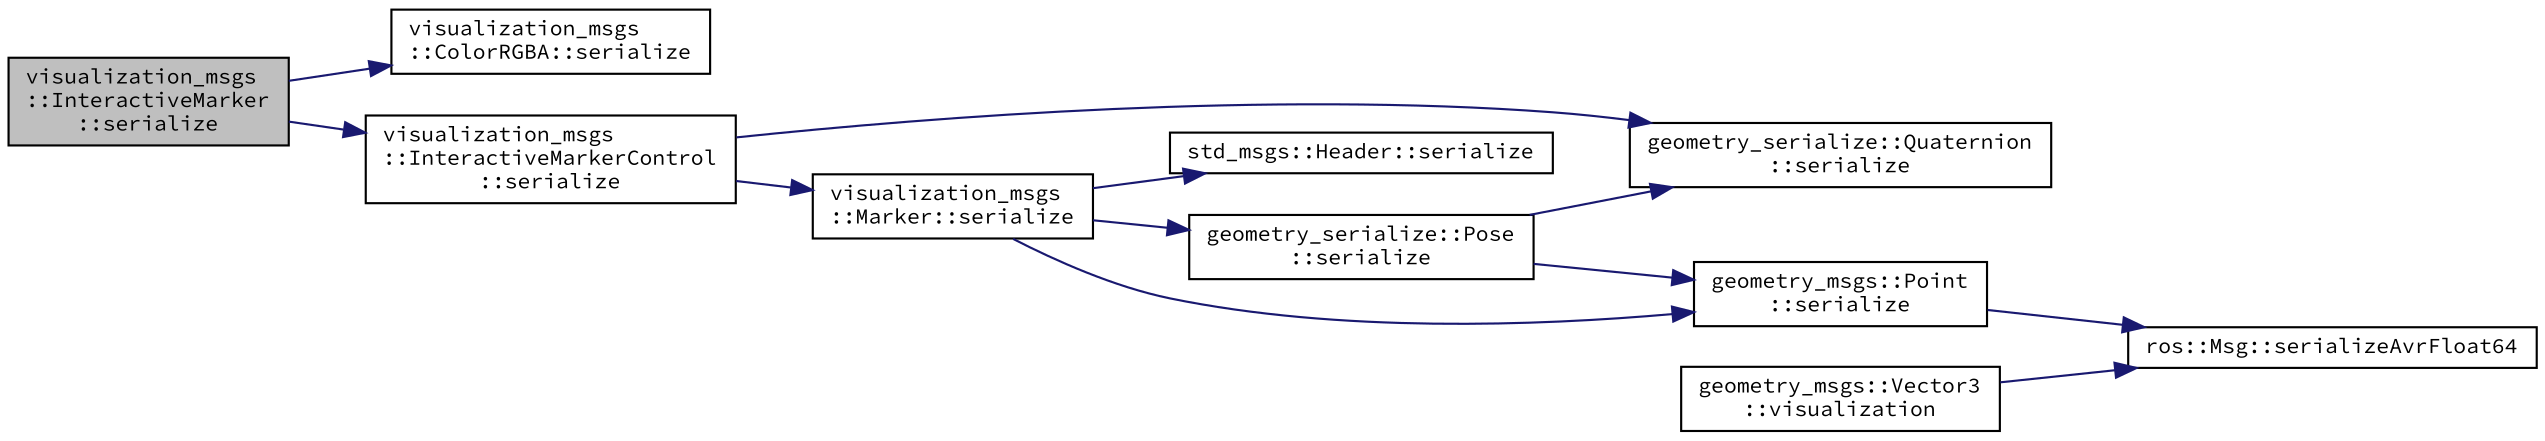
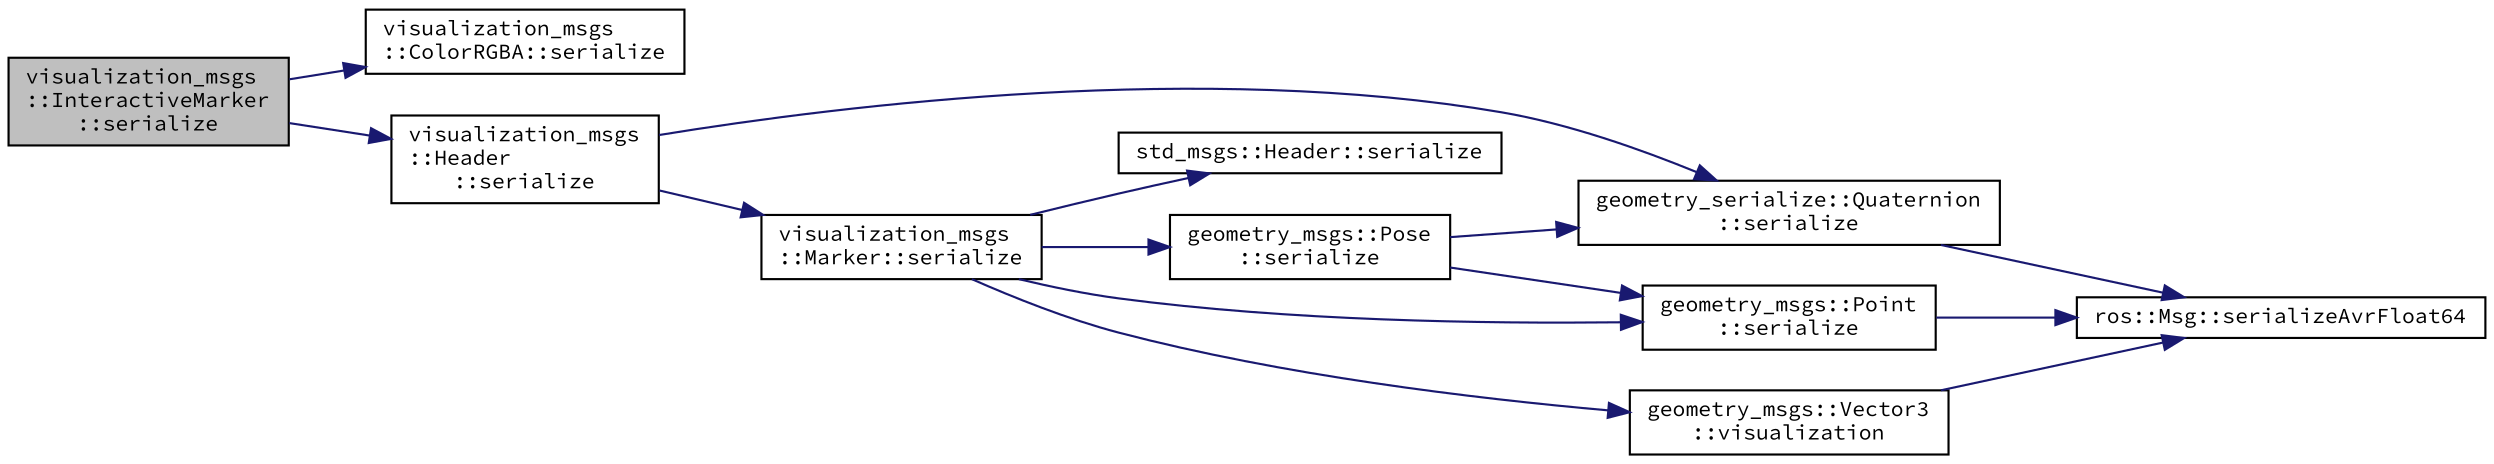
(551, 159) -> (525, 159)
(1361, 247) -> (1310, 247)
none -> (2052, 269)
none -> (1285, 368)
